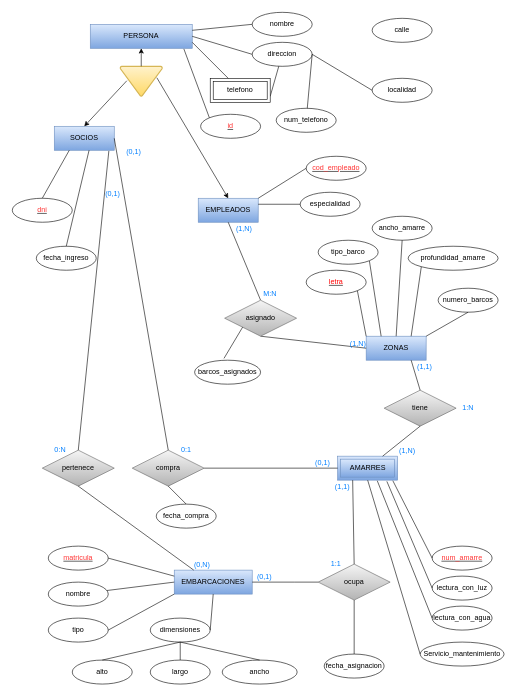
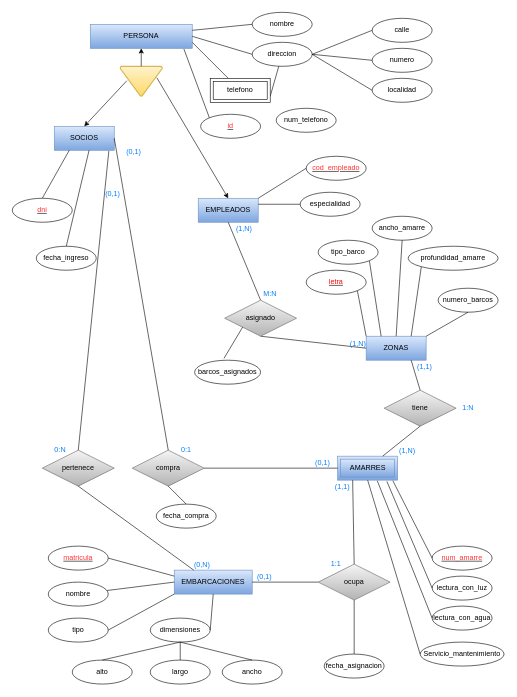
none -> (344, 57)
none -> (402, 60)
(310, 82) -> (343, 42)
(260, 672) -> (252, 672)
